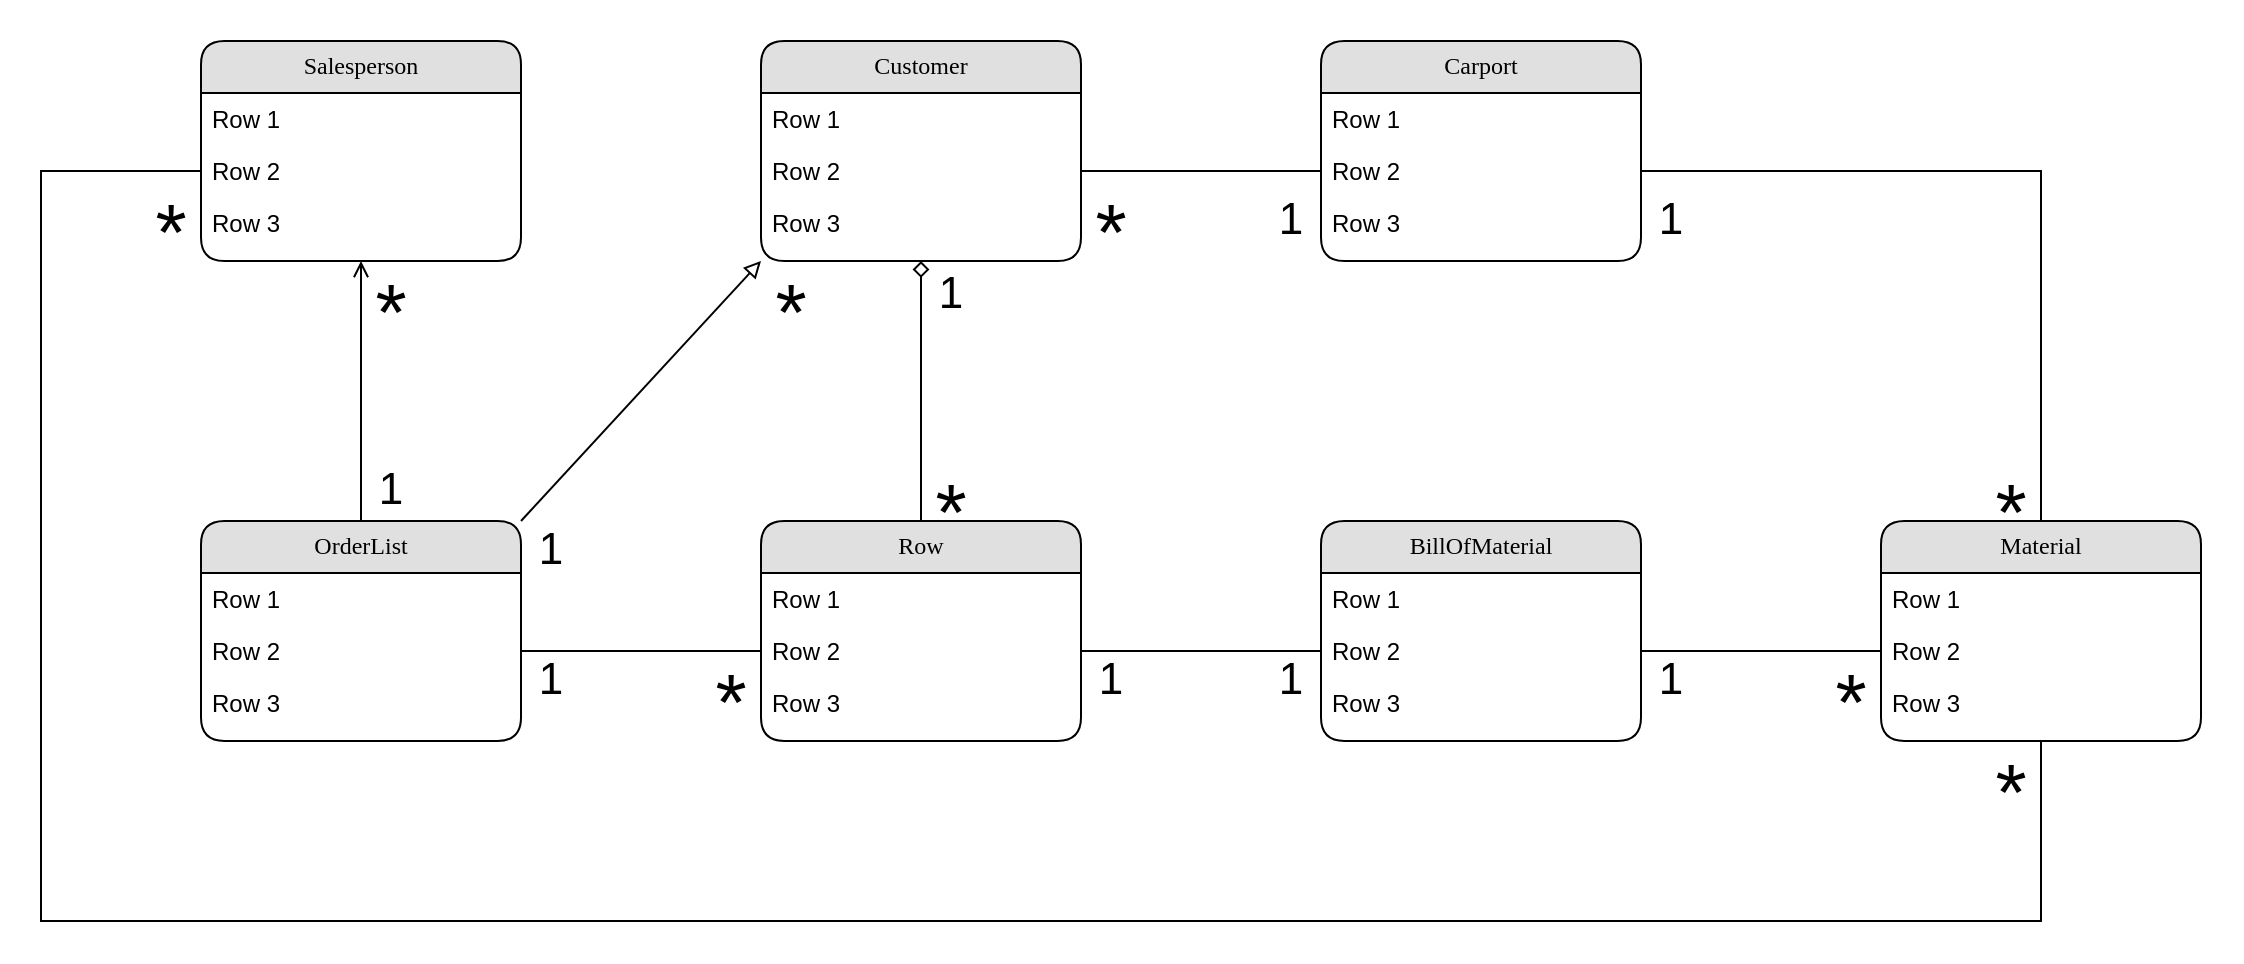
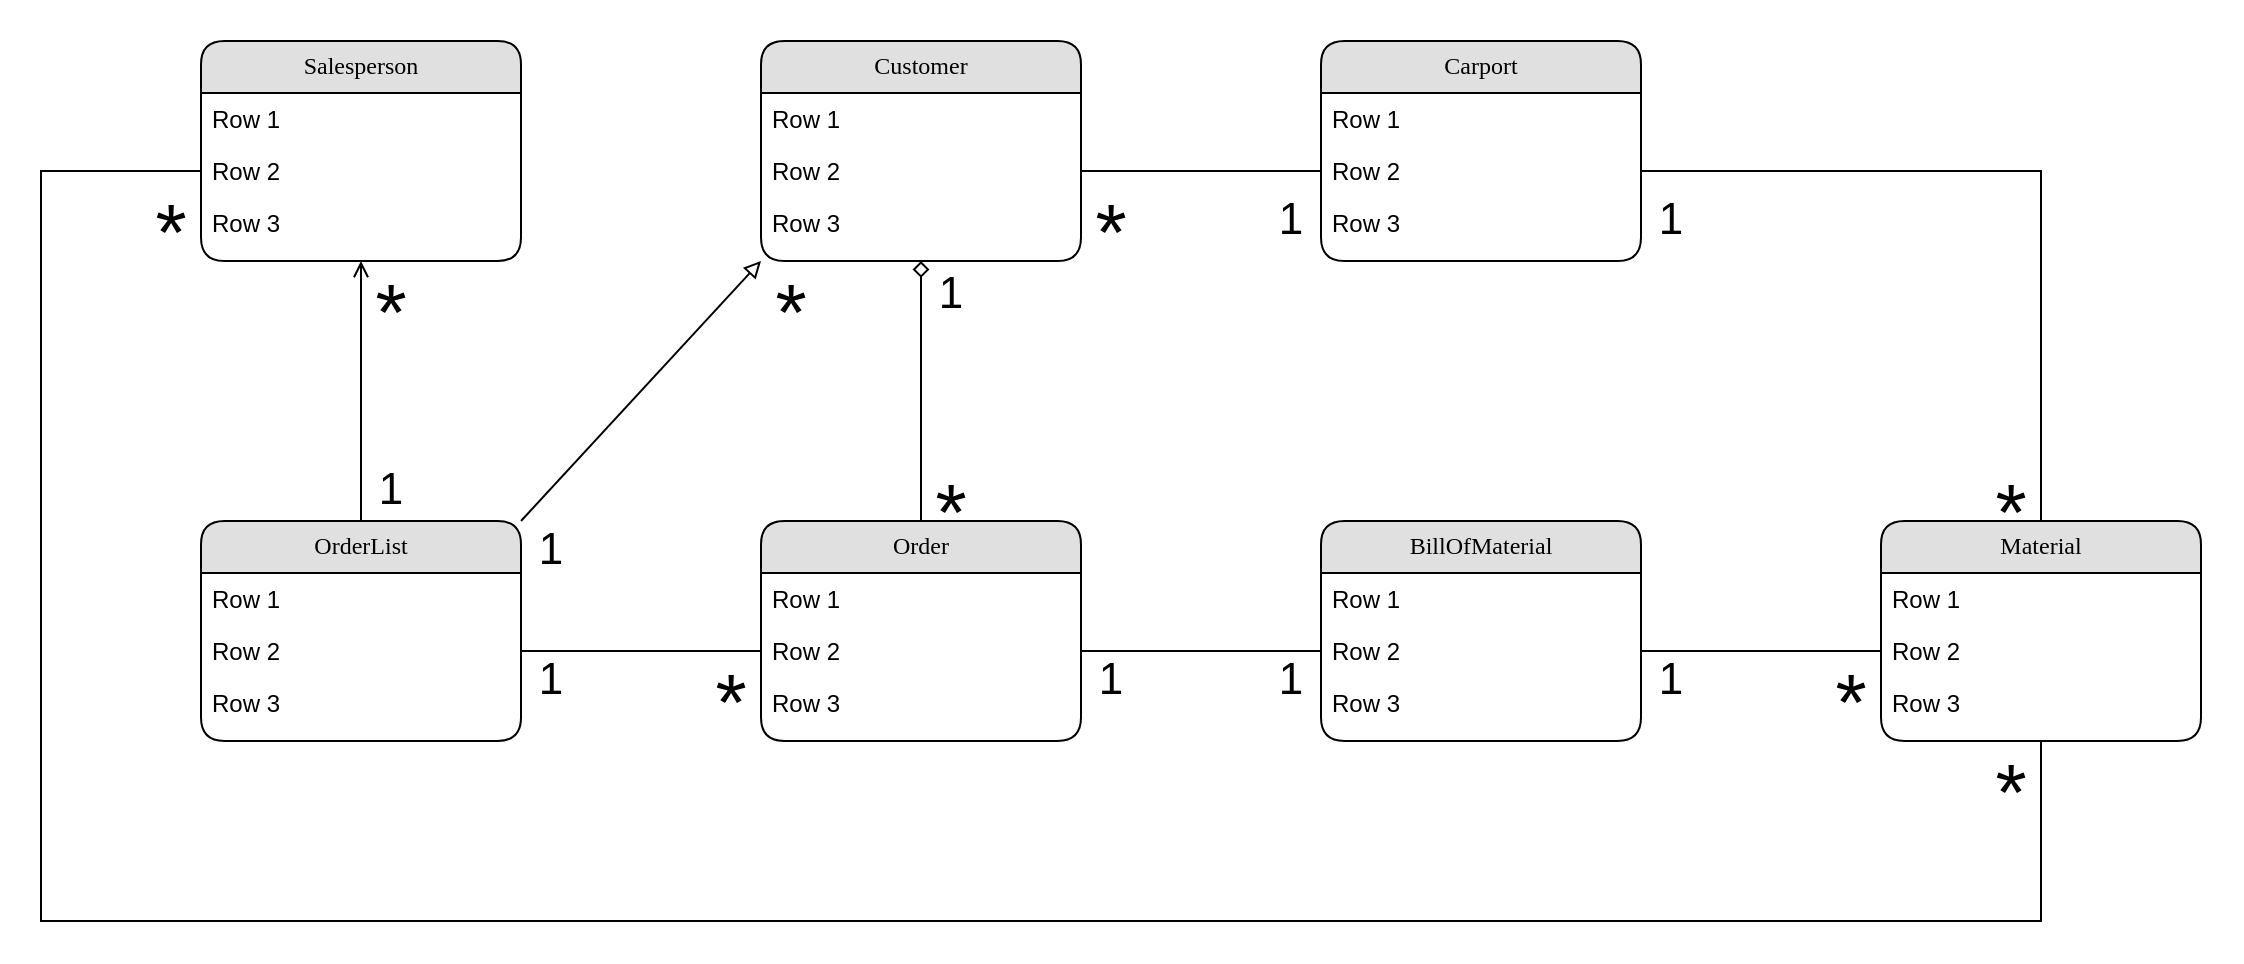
(922, 547) -> (922, 547)
